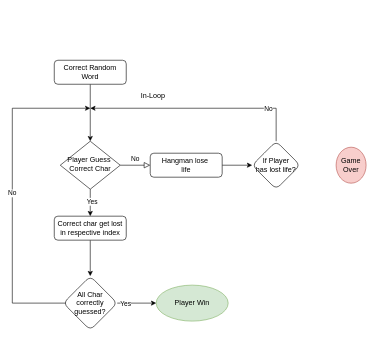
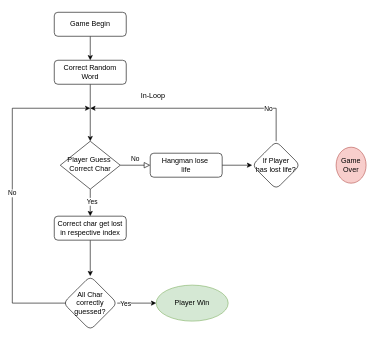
none -> (90, 24)
none -> (90, 54)
